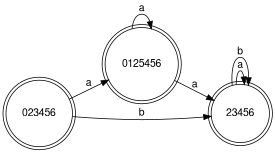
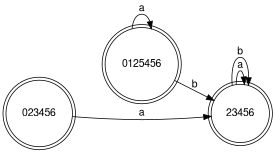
(195, 85) -> (195, 85)
(85, 91) -> none
(142, 113) -> (142, 113)
